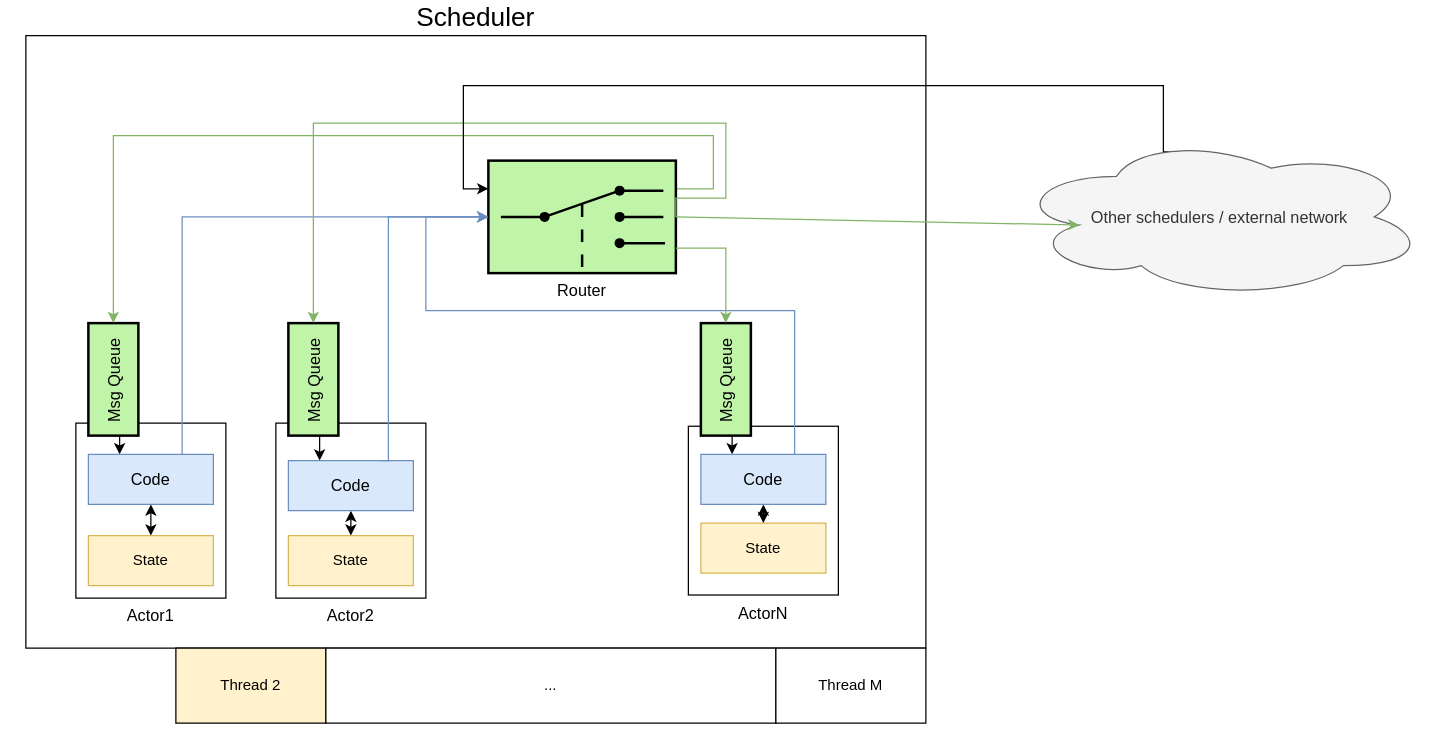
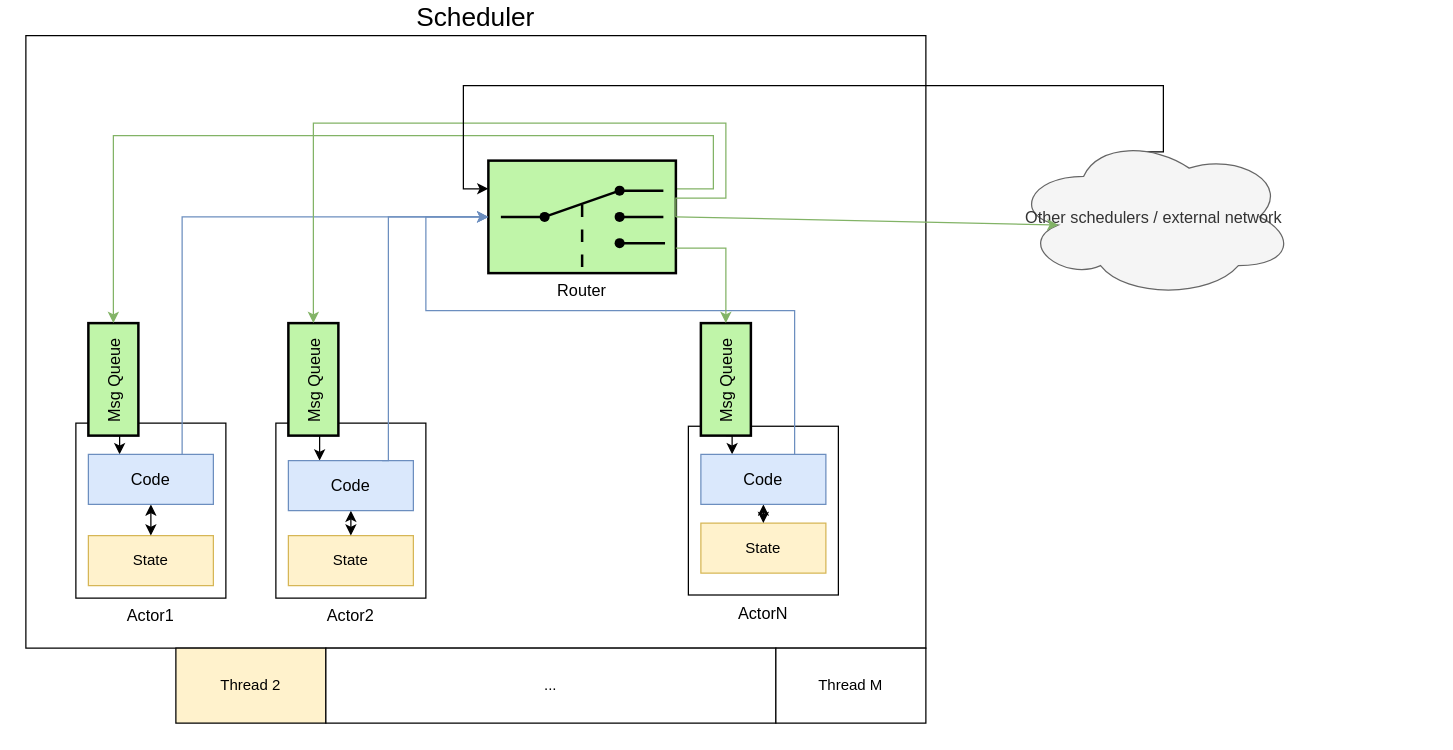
(1219, 217) -> (1154, 217)
